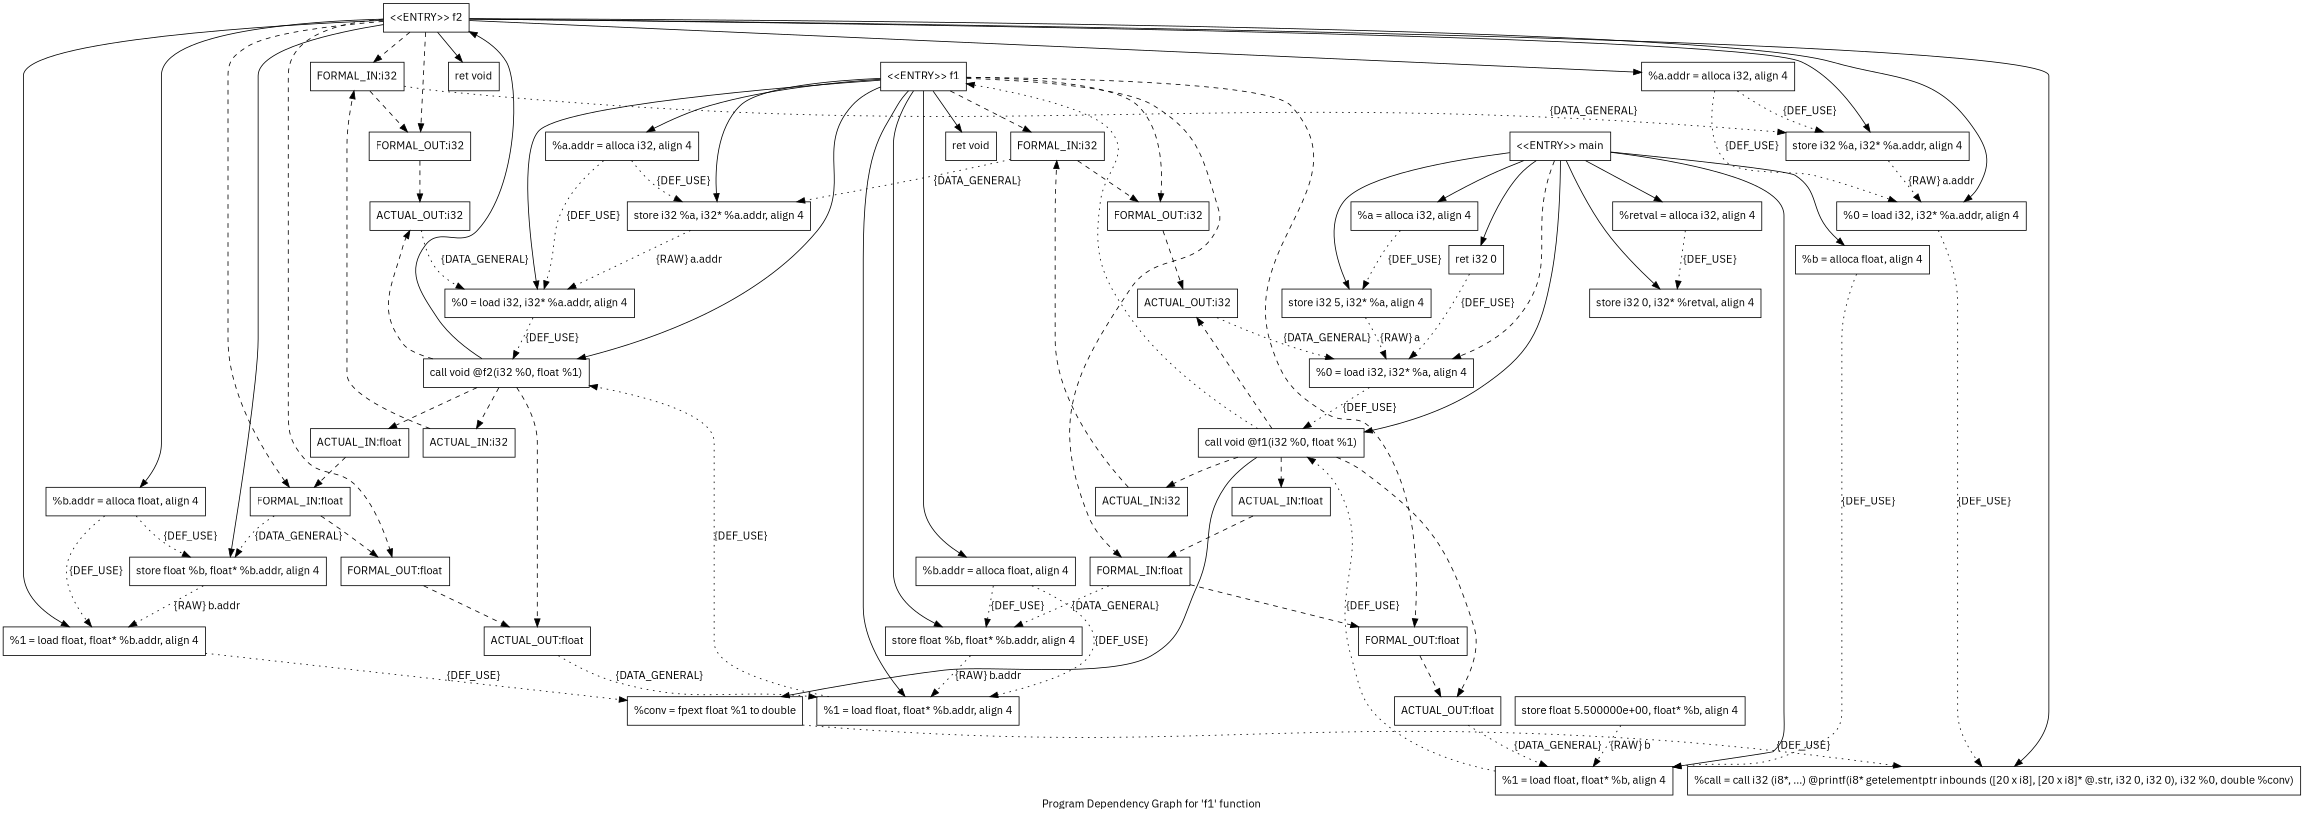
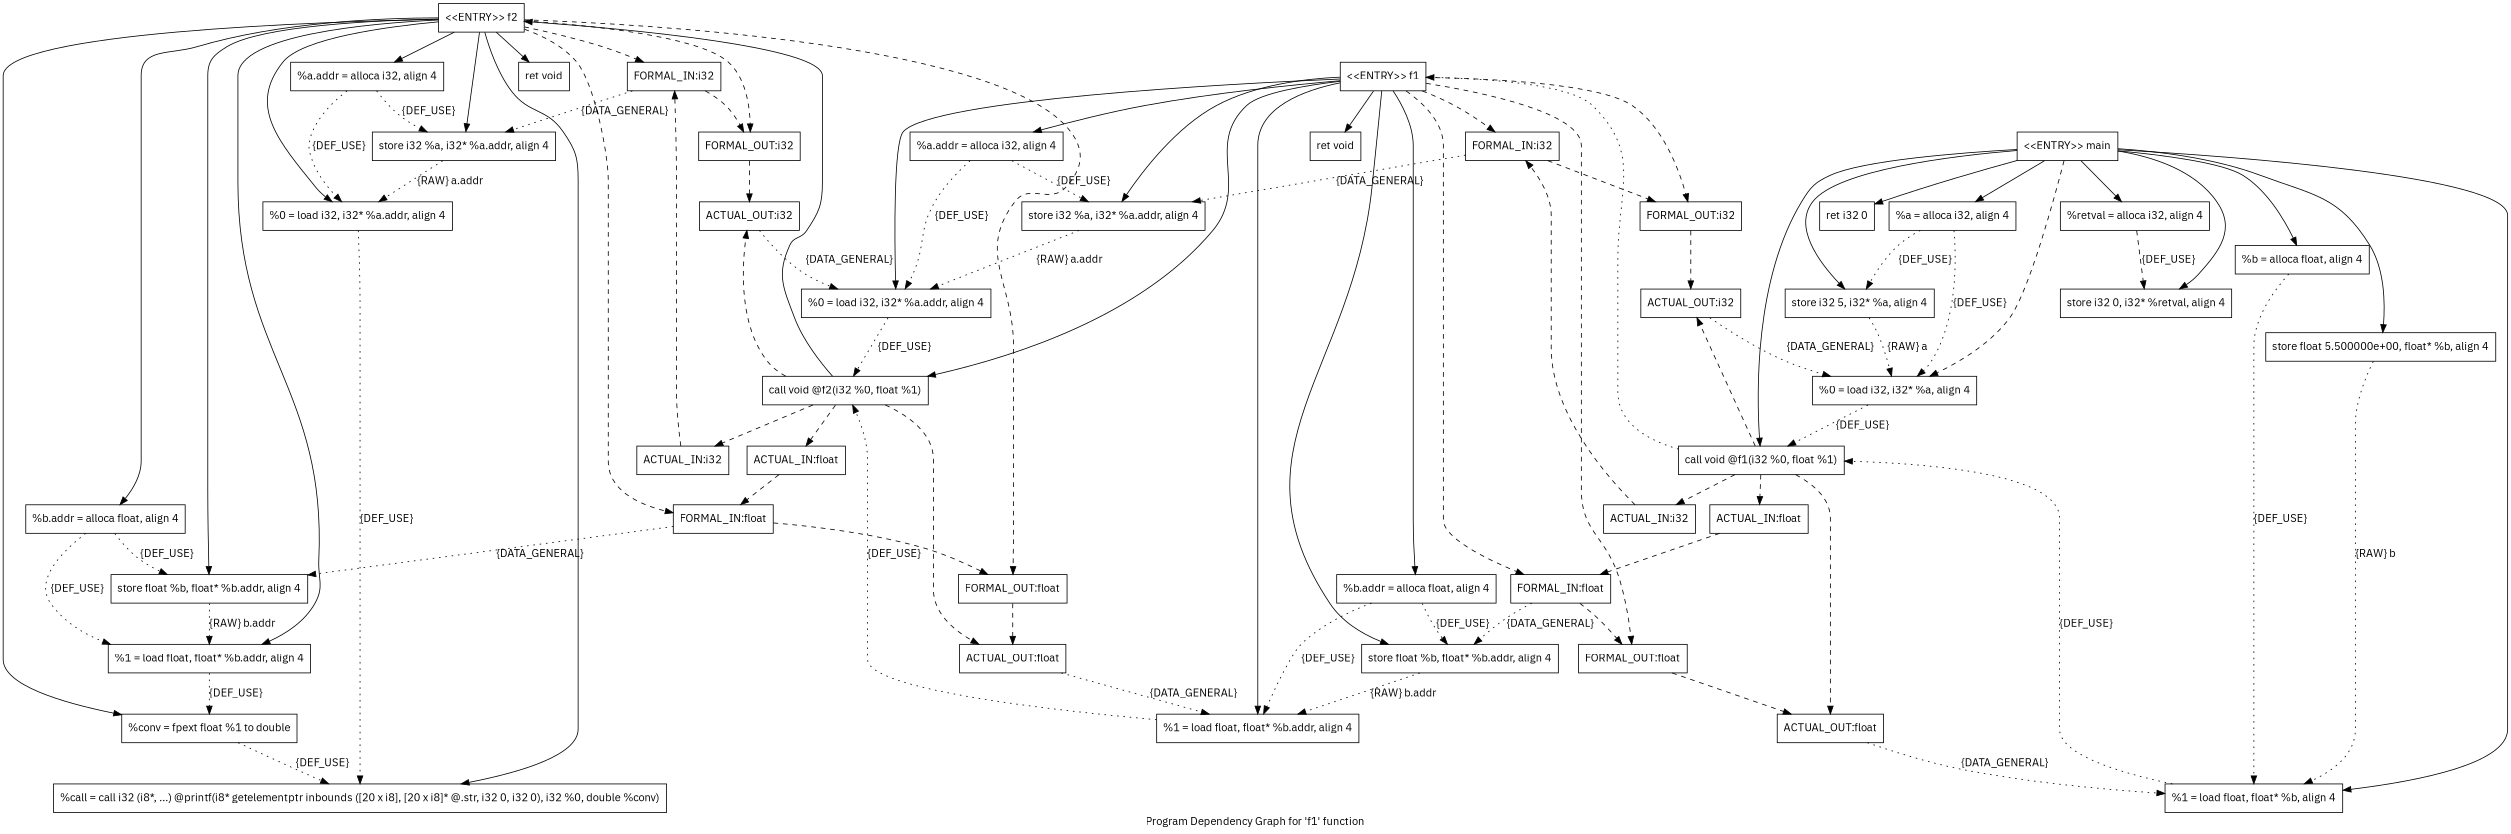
none -> (2293, 187)
(1682, 256) -> (2140, 256)
(1445, 316) -> (1952, 304)
(1087, 669) -> (3, 209)
